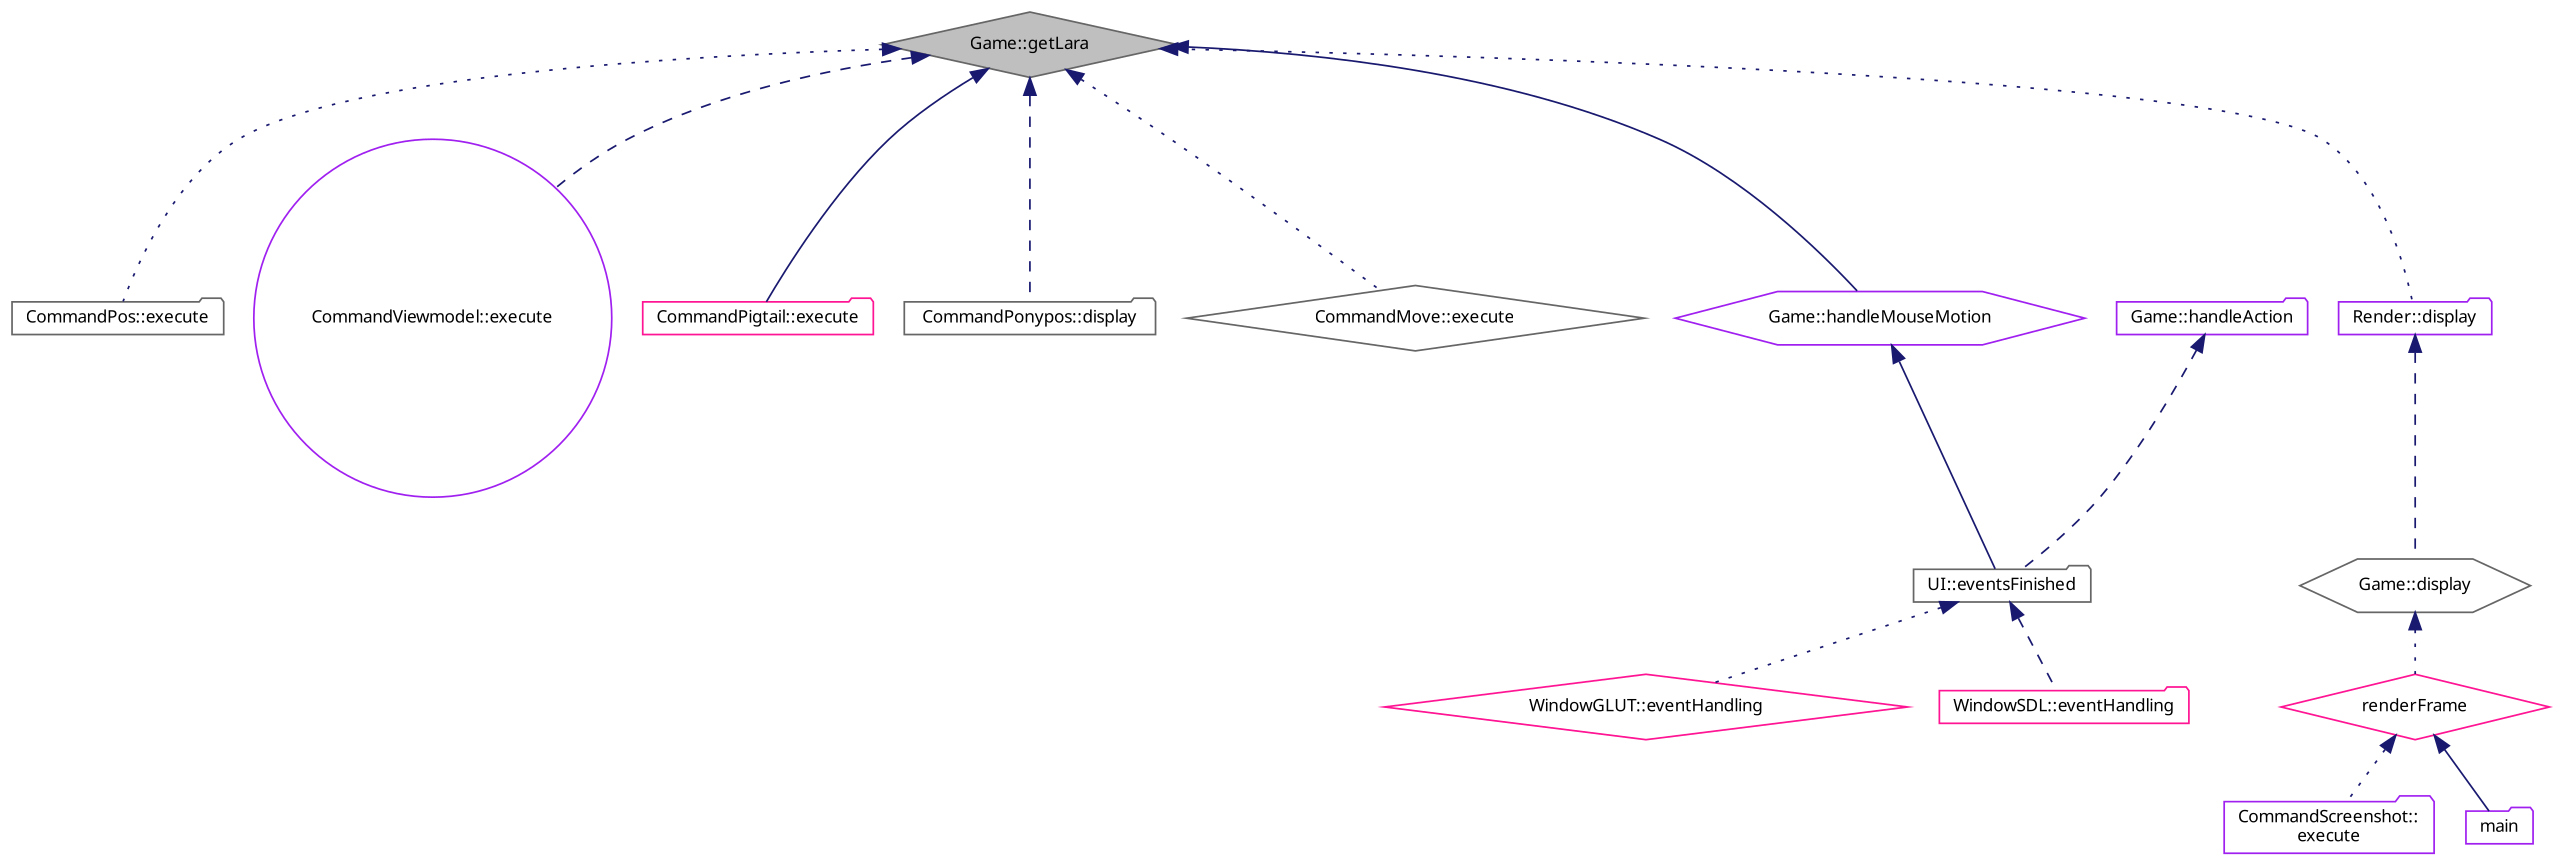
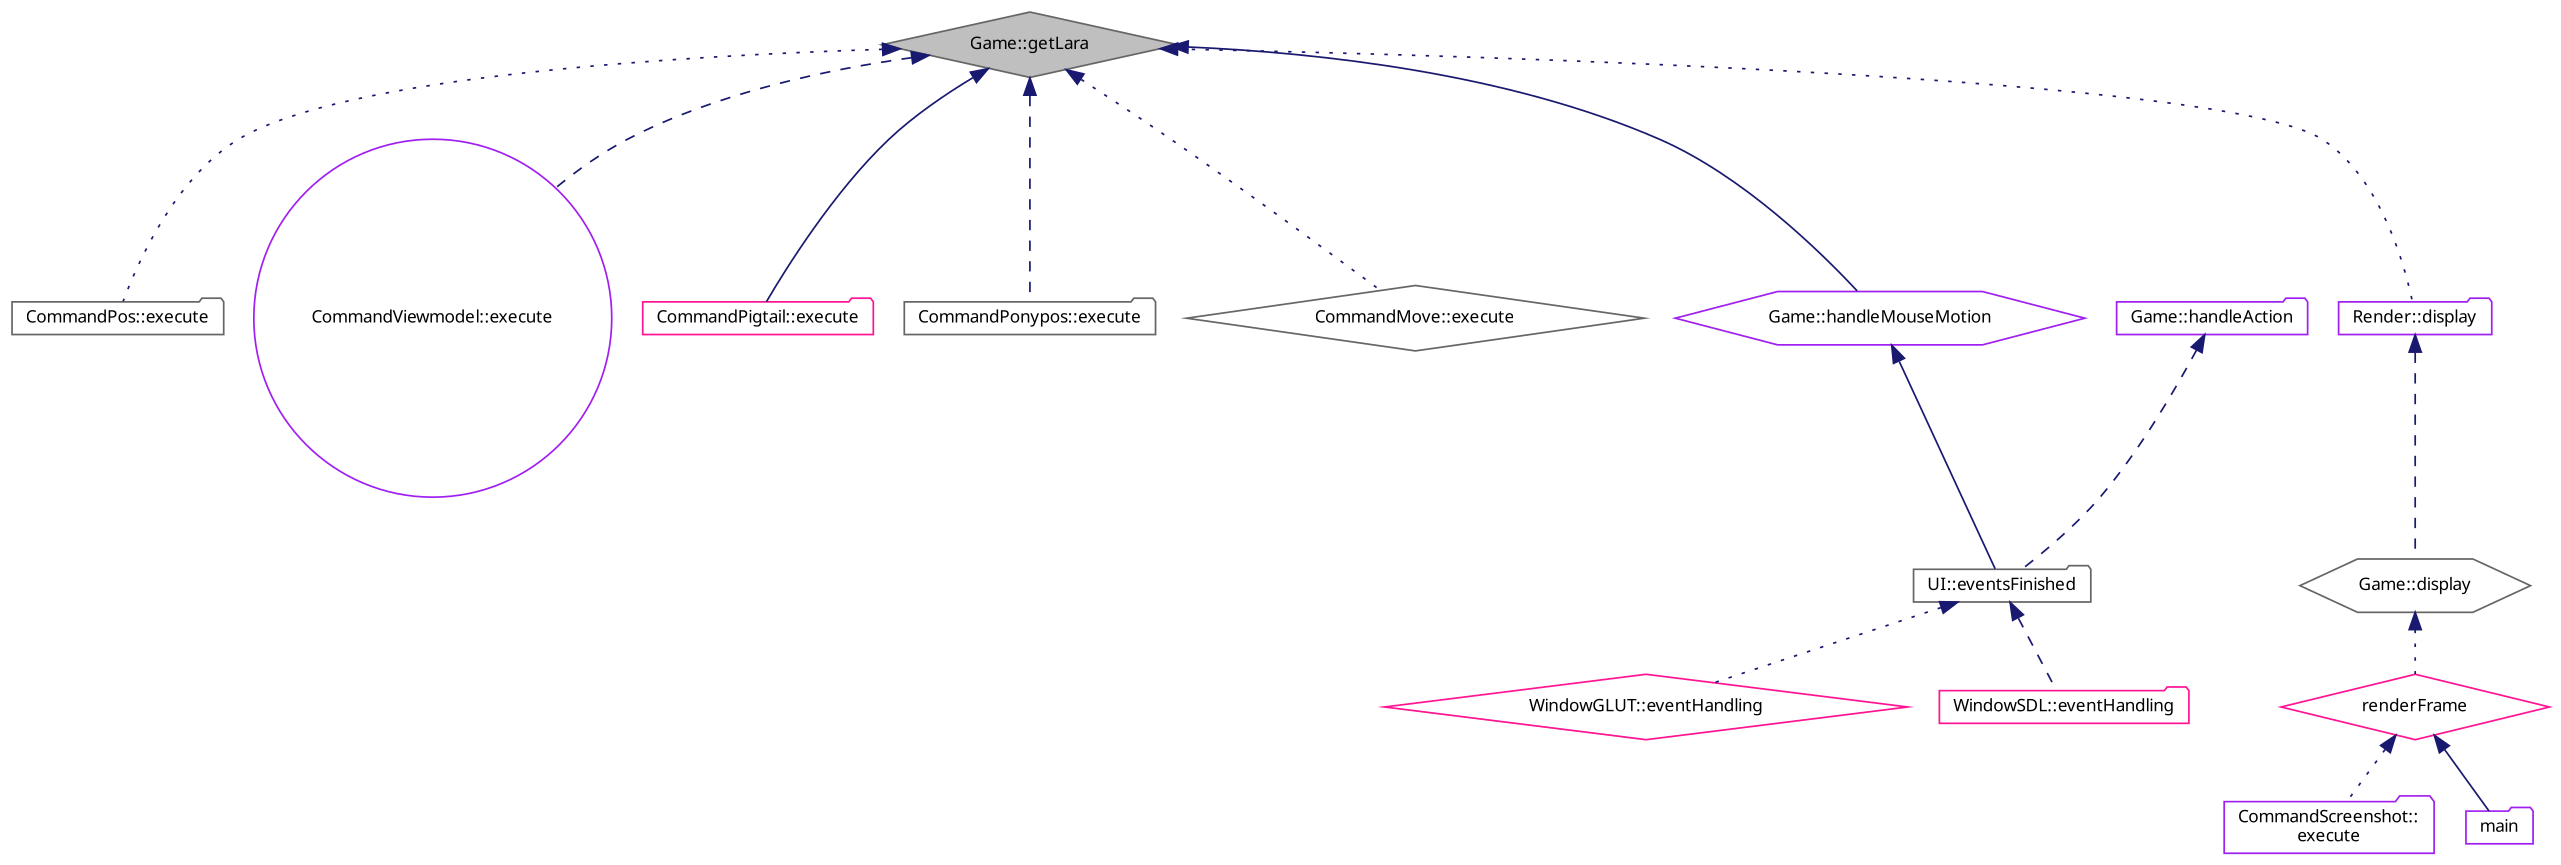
(1030, 318) -> (1030, 318)
